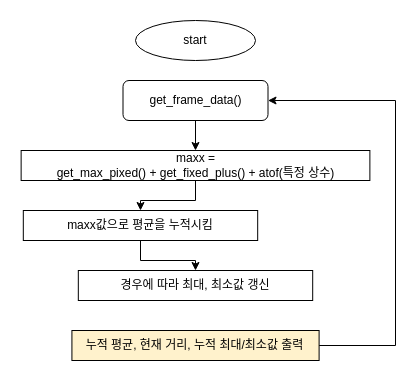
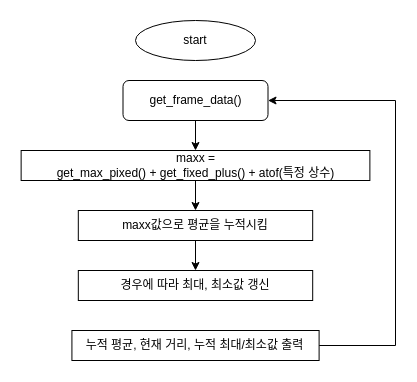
(140, 226) -> (195, 226)
(196, 346) -> (196, 346)
